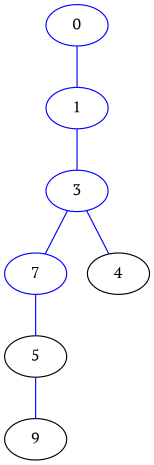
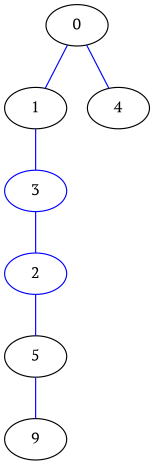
(77, 25) -> (77, 25)
(77, 108) -> (36, 108)
(98, 232) -> (98, 67)
(36, 274) -> (36, 274)
